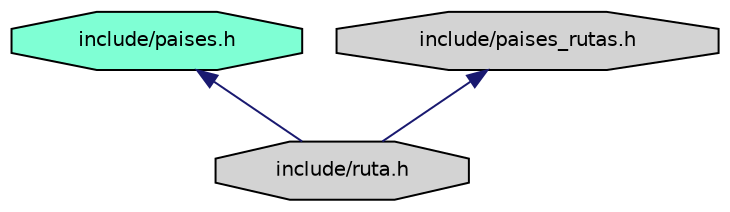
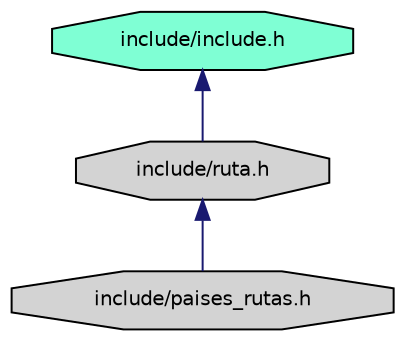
(157, 41) -> (203, 41)
(426, 112) -> (203, 246)
